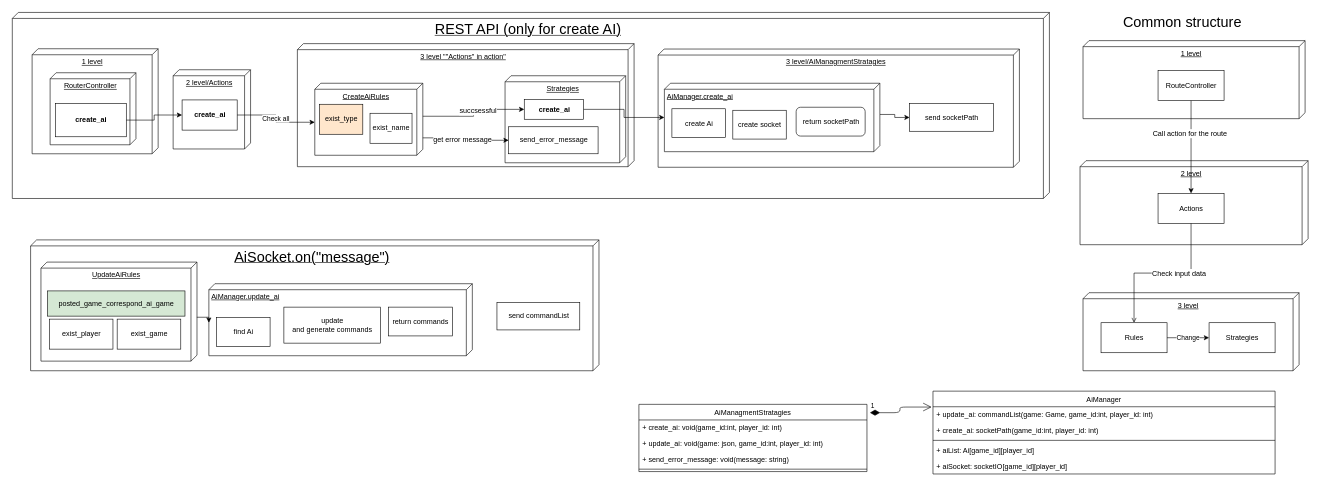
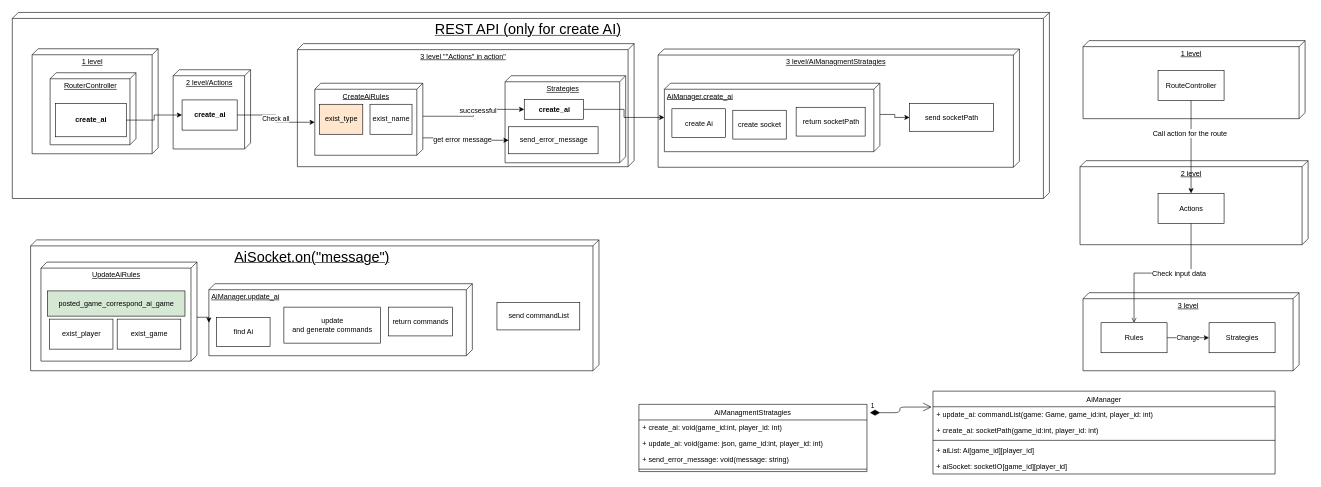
(1194, 18) -> none
(830, 122) -> (830, 122)
(391, 128) -> (391, 119)
